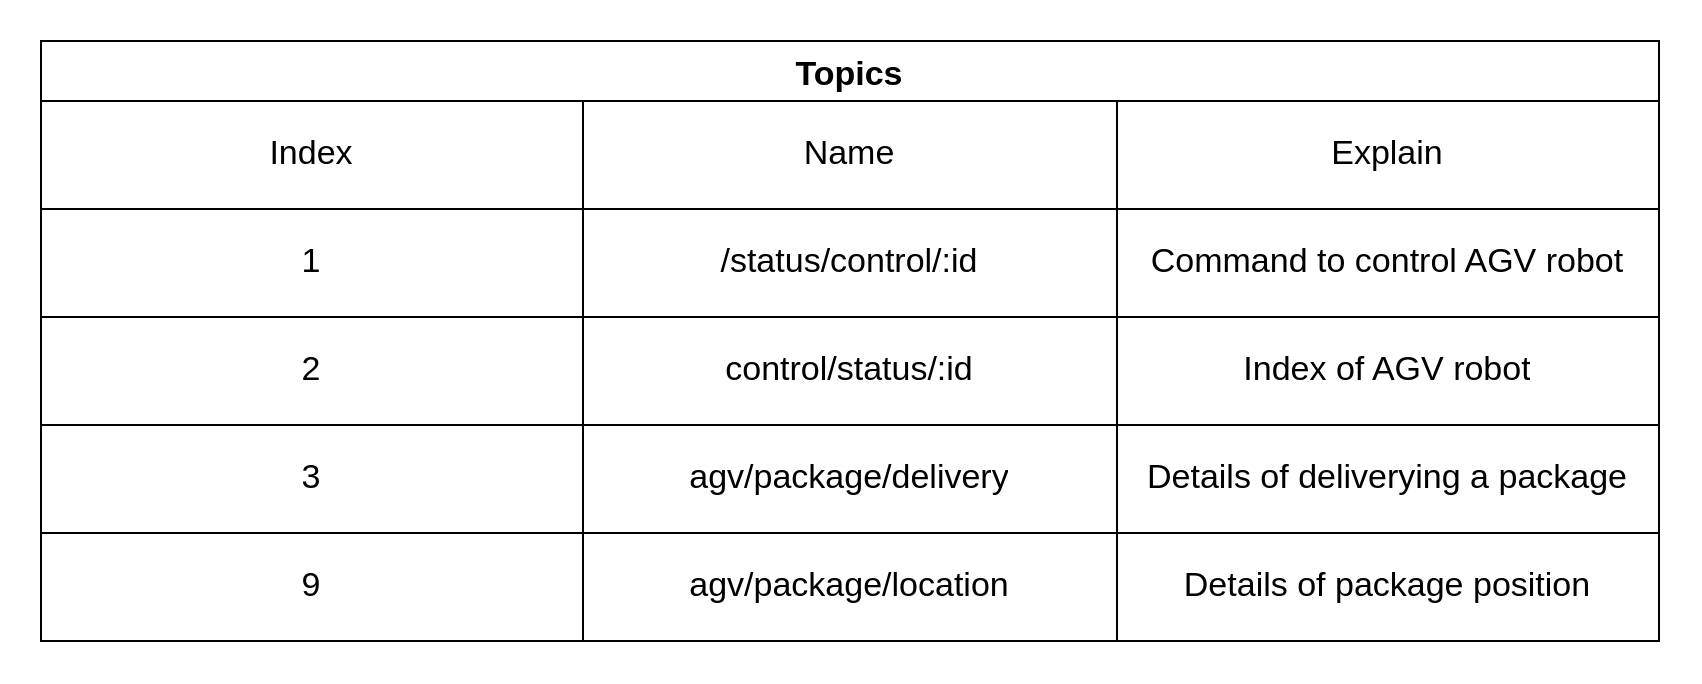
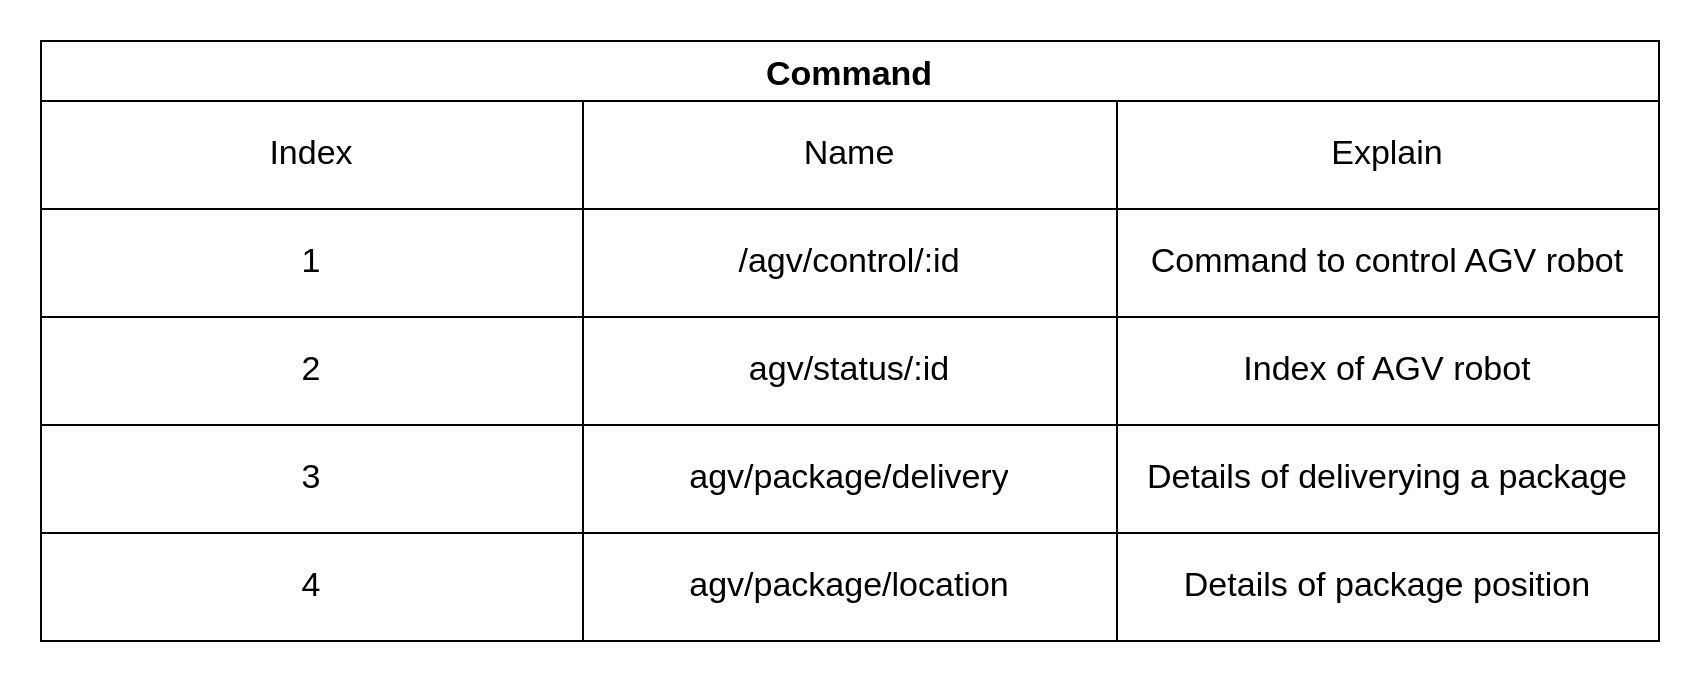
(849, 74) -> (849, 74)
(850, 263) -> (850, 263)
(850, 371) -> (850, 371)
(312, 587) -> (312, 587)
